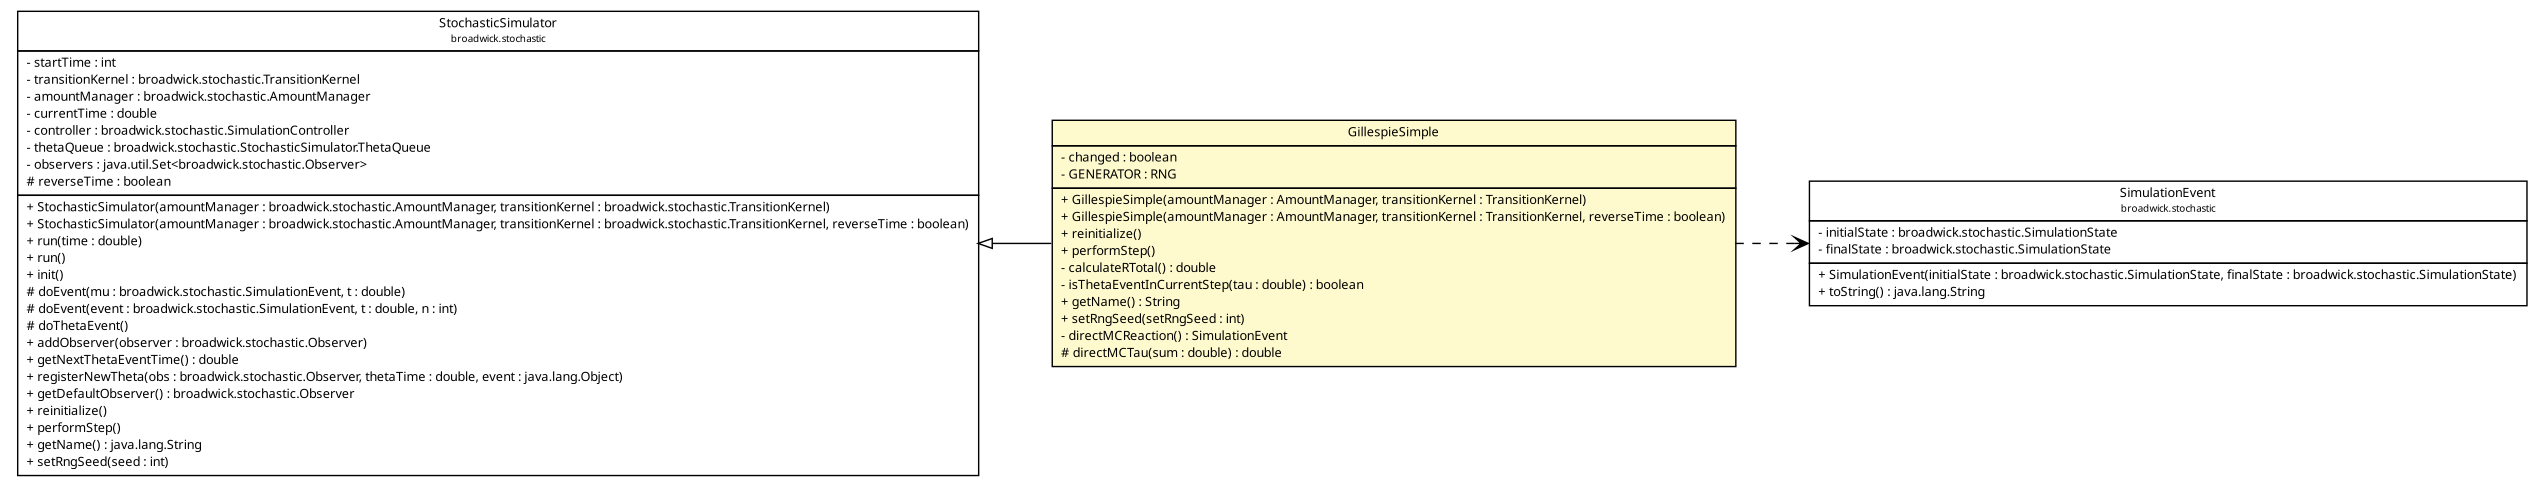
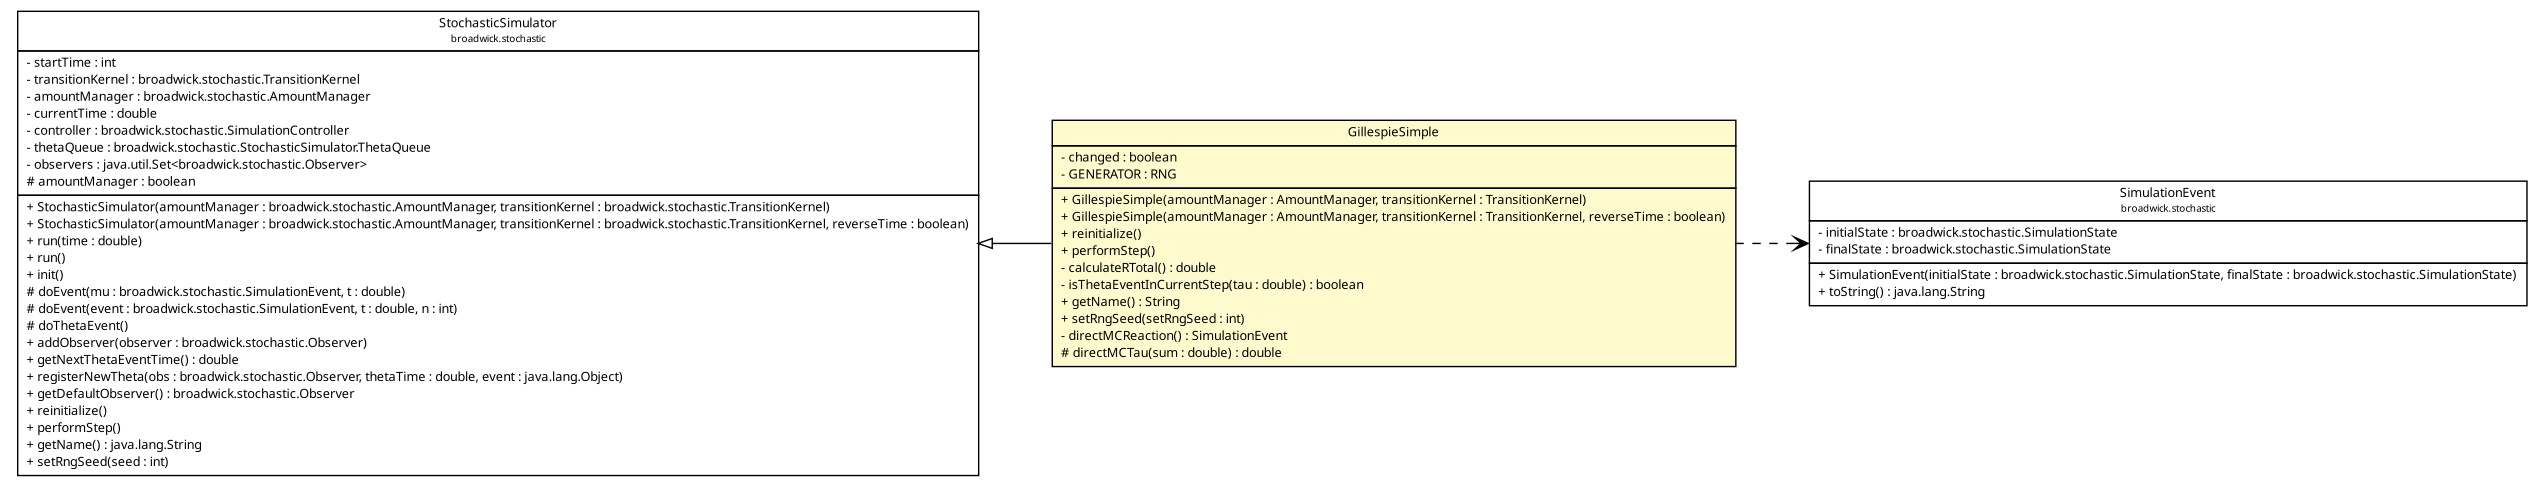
(99, 182) -> (111, 182)
